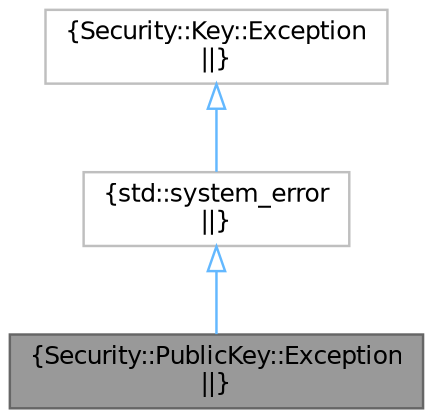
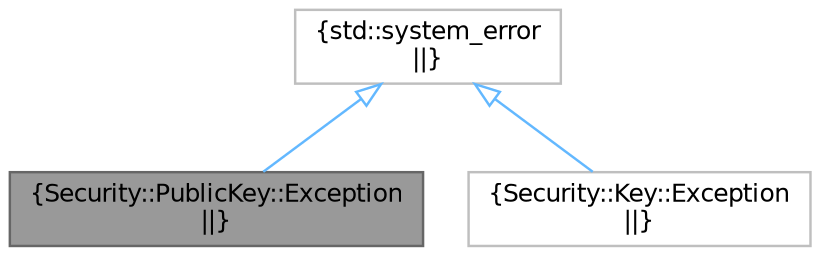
(216, 141) -> (544, 135)
